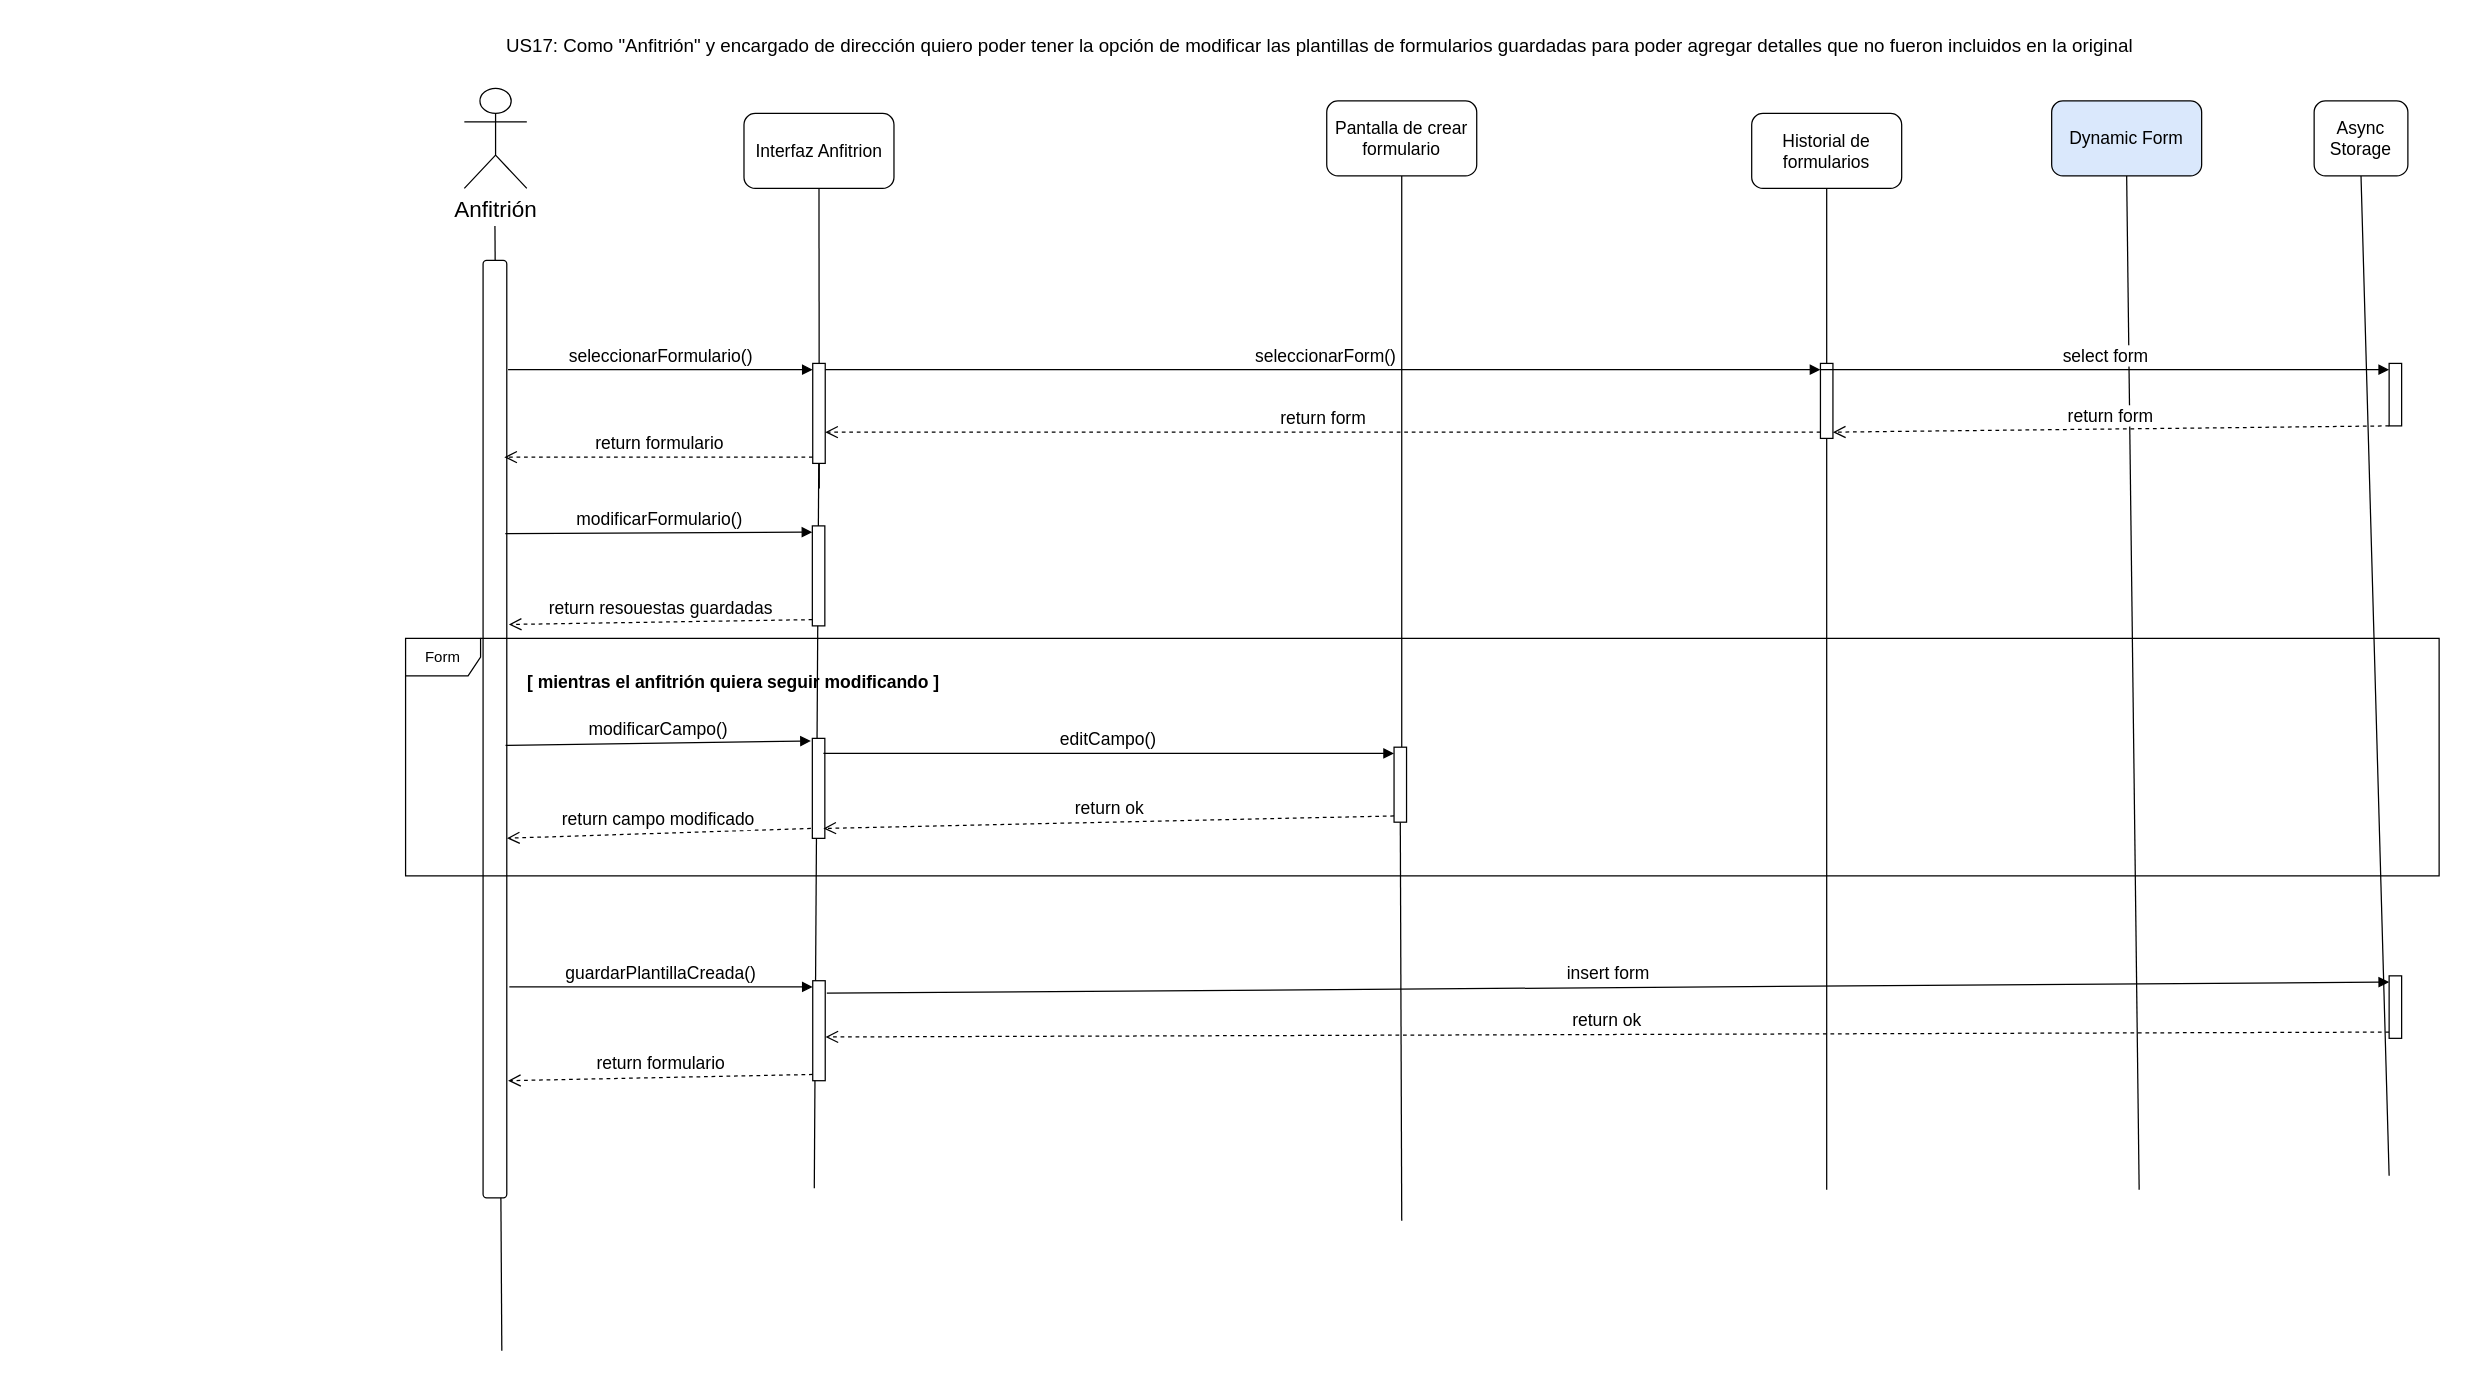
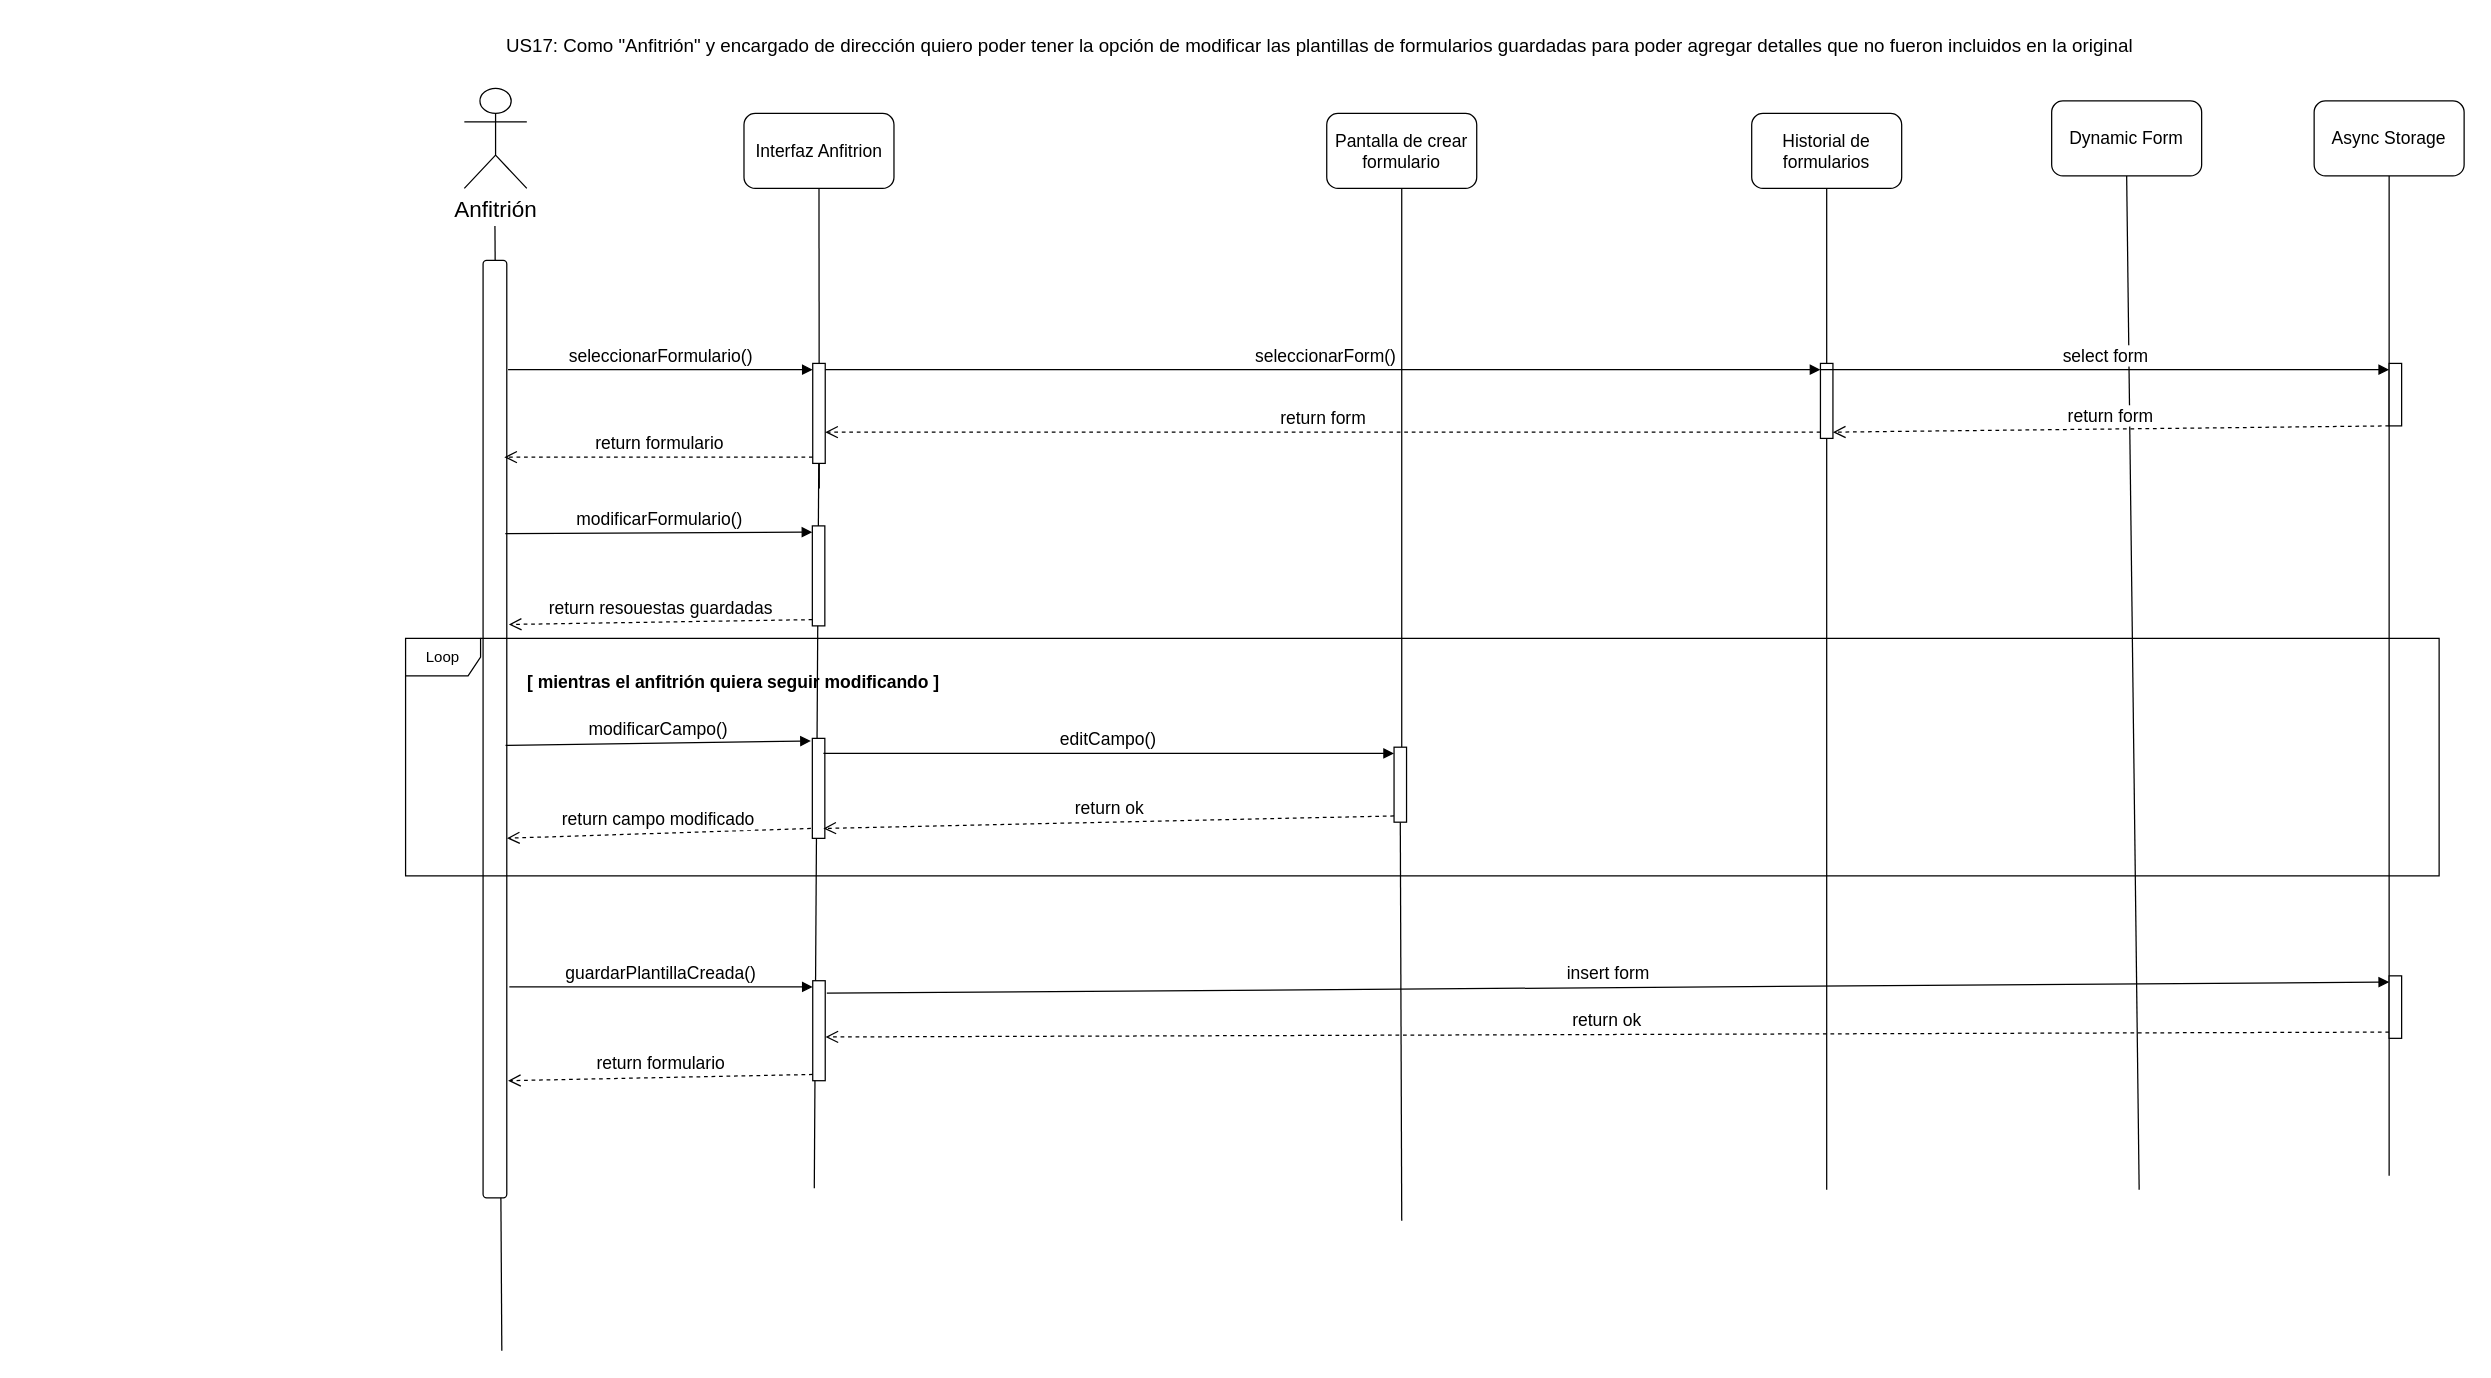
(1402, 138) -> (1402, 151)
(2127, 138) -> (2127, 138)
(2361, 138) -> (2389, 138)
(443, 657) -> (443, 657)
